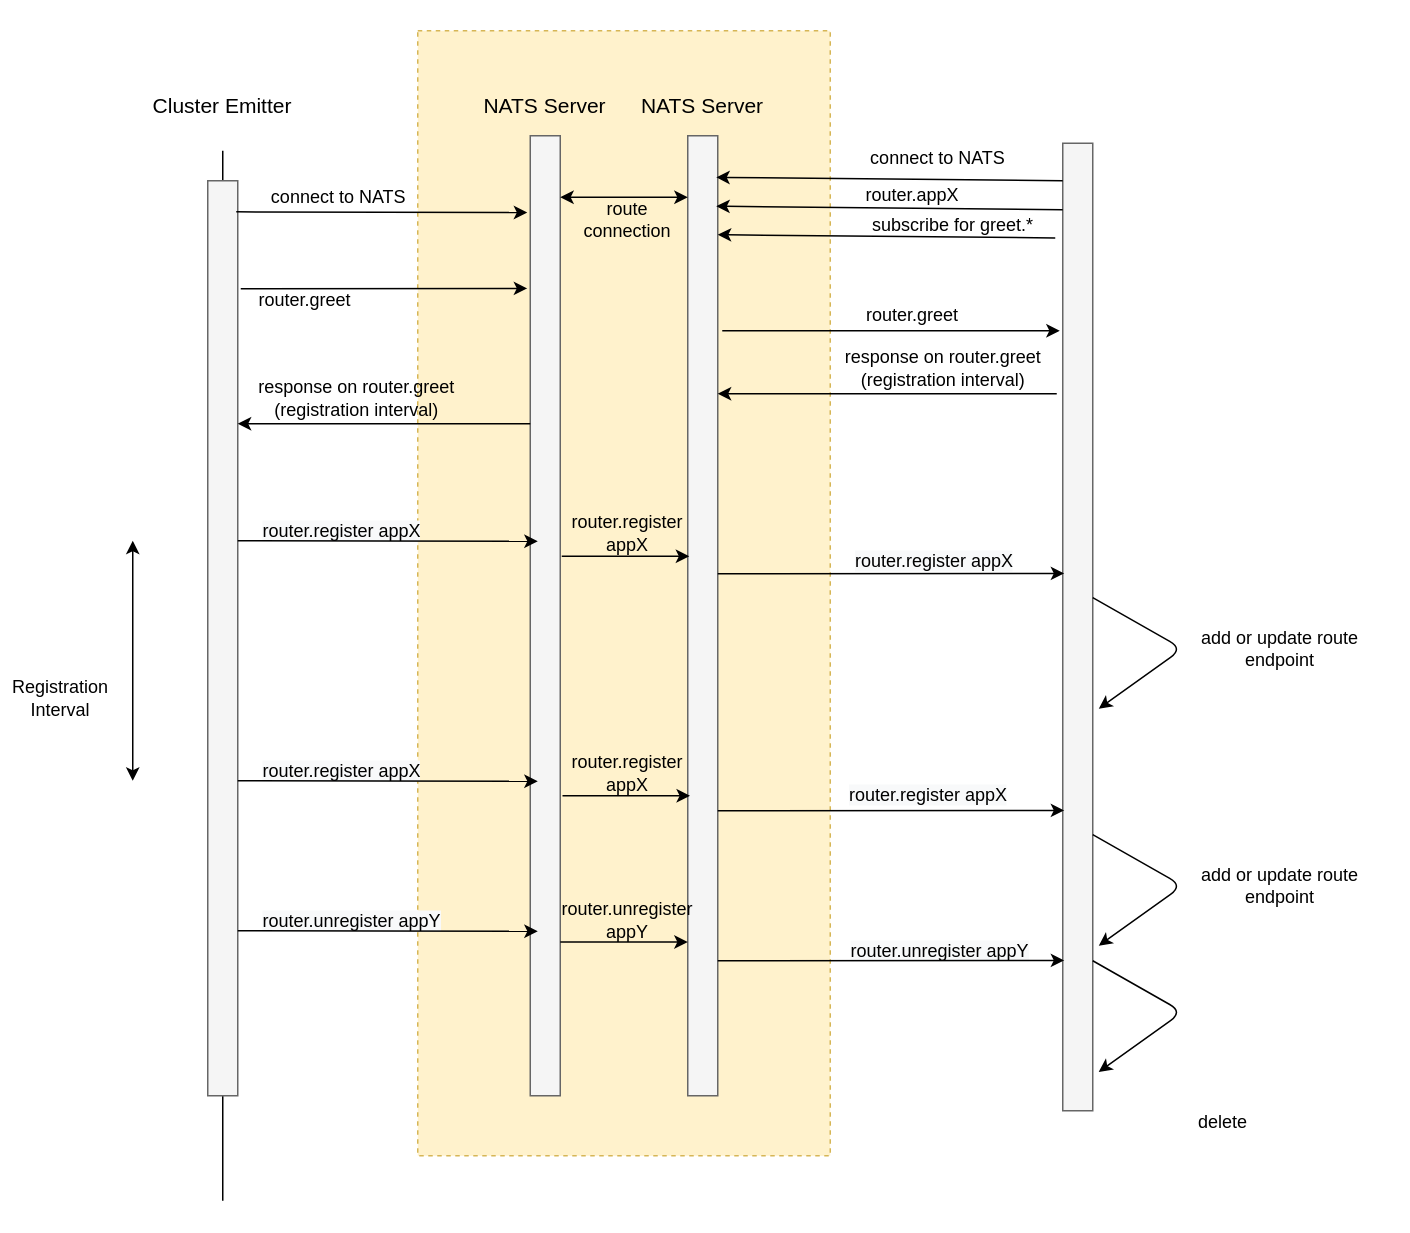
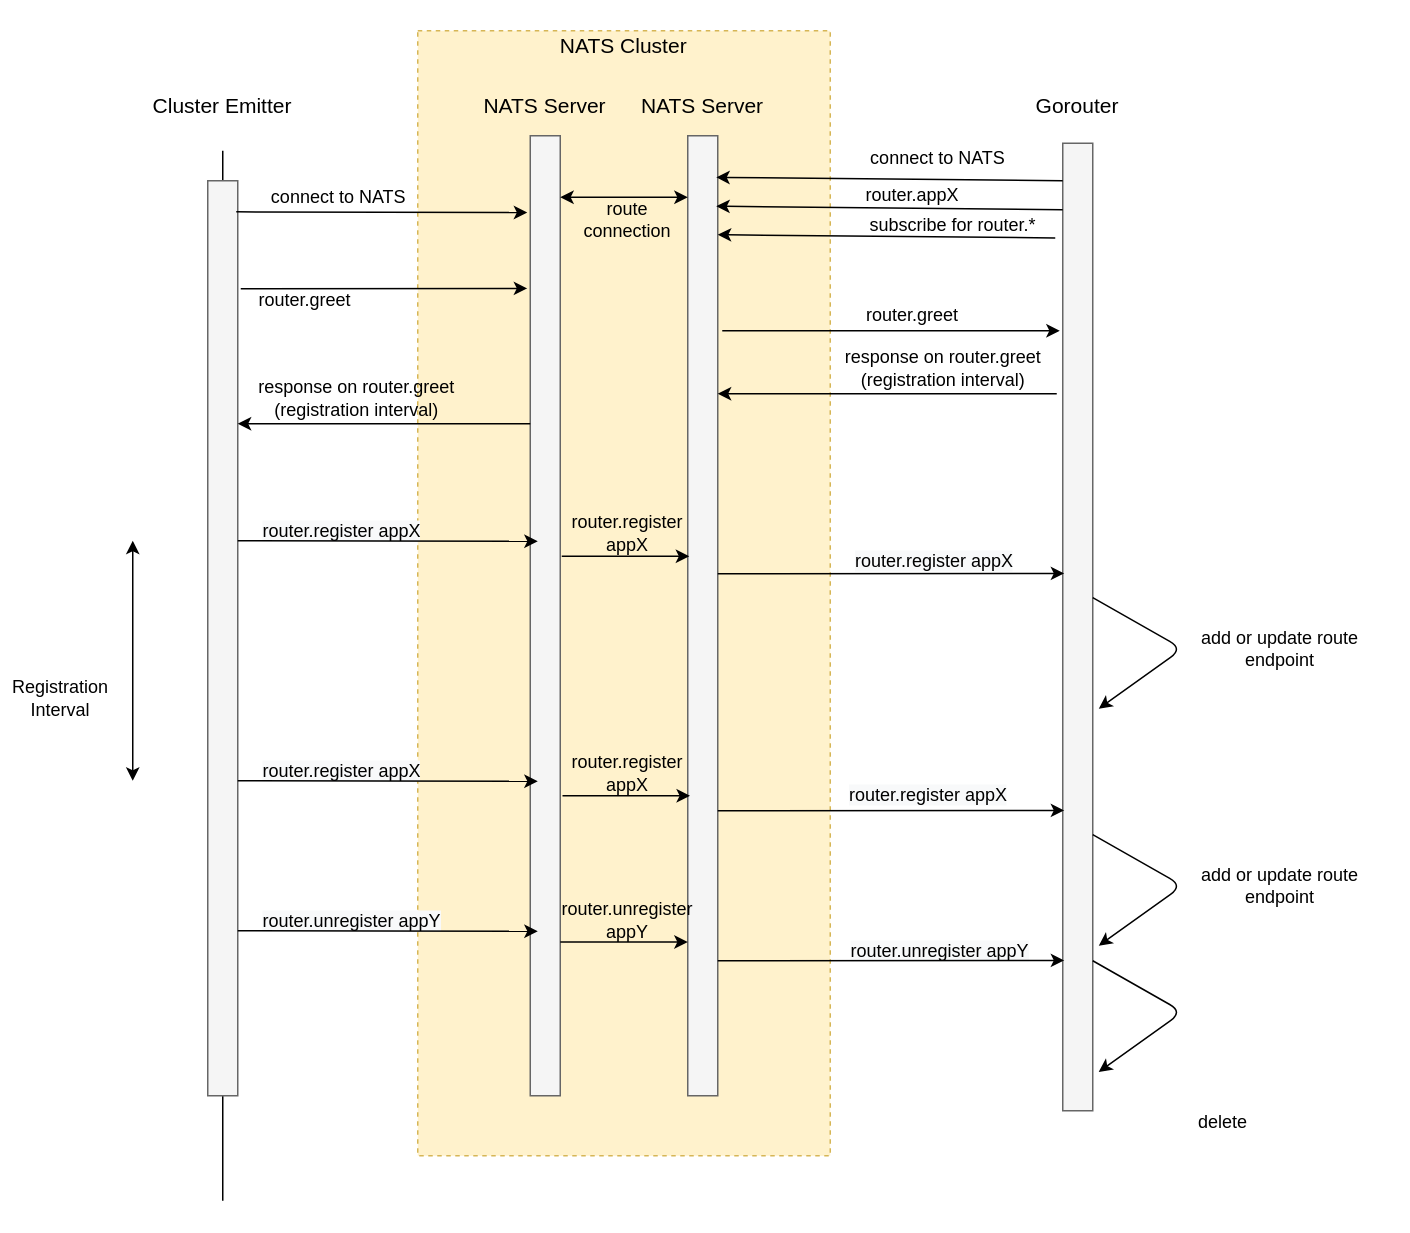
none -> (624, 46)
none -> (1078, 106)
(953, 226) -> (953, 226)
